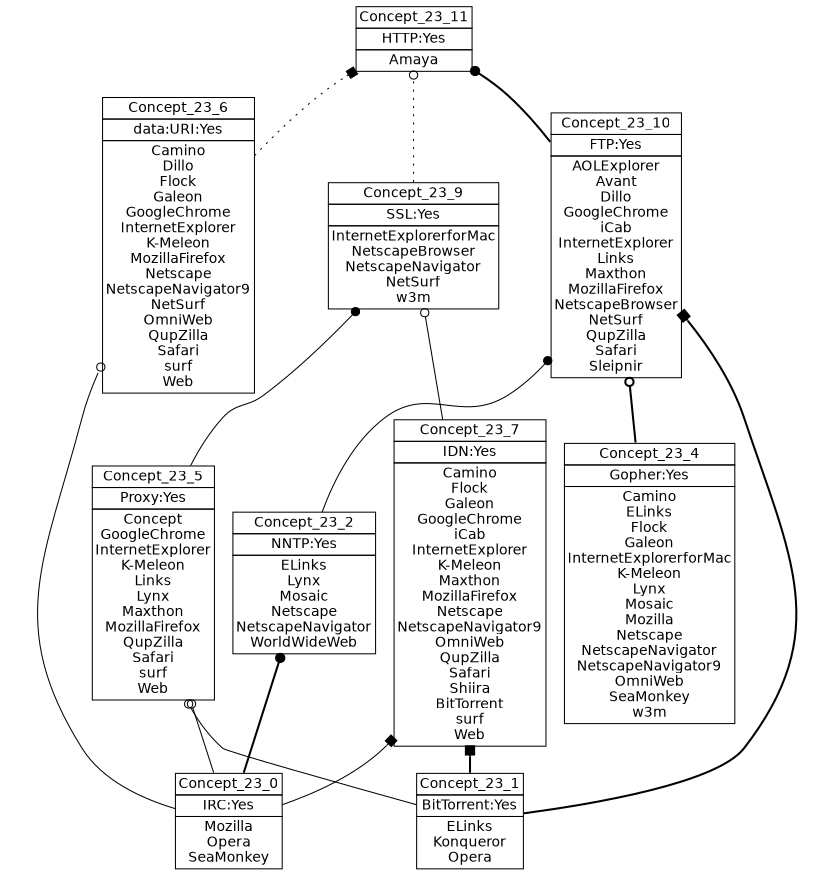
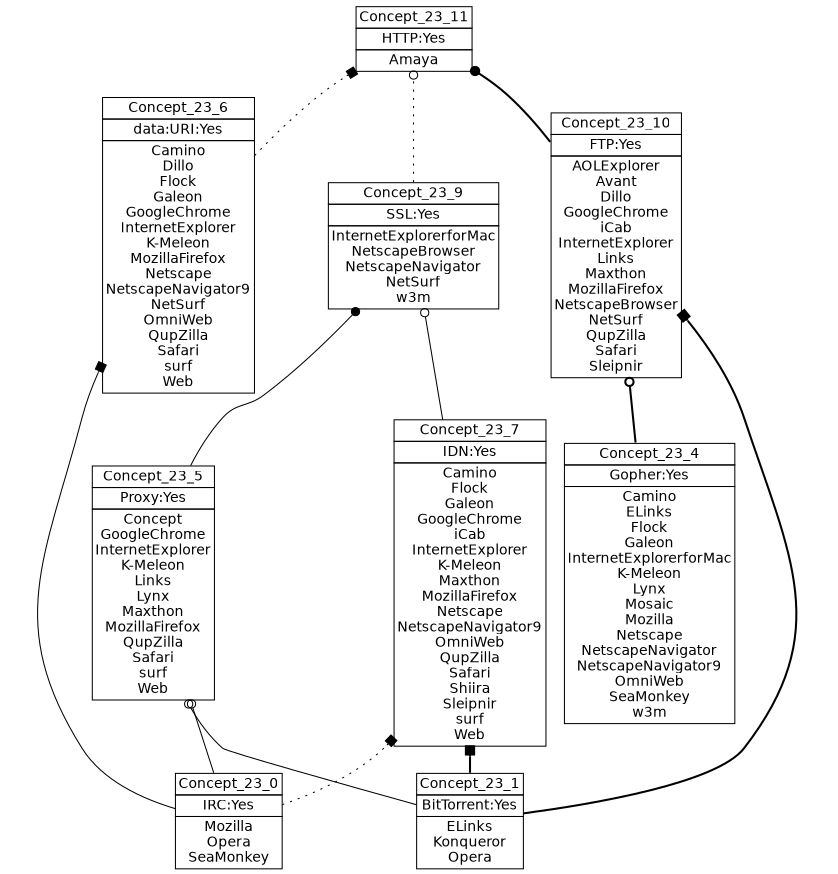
(304, 583) -> none
(38, 618) -> (38, 618)
(470, 704) -> (470, 704)
(343, 778) -> (343, 778)
